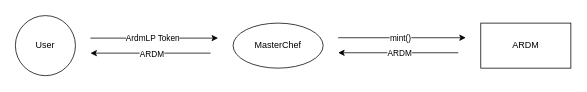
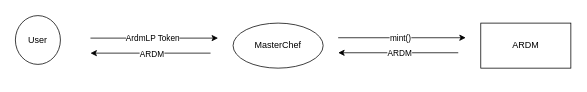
(45, 45) -> (38, 40)
